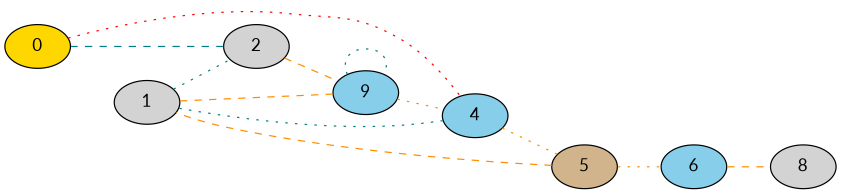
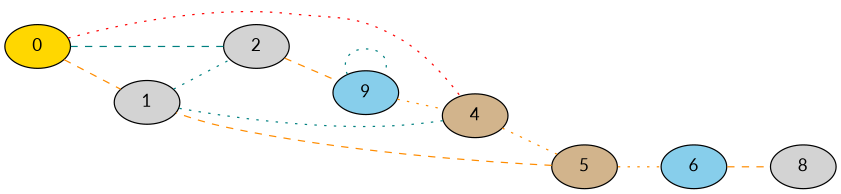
(257, 98) -> (92, 74)
(475, 116) -> (475, 116)
